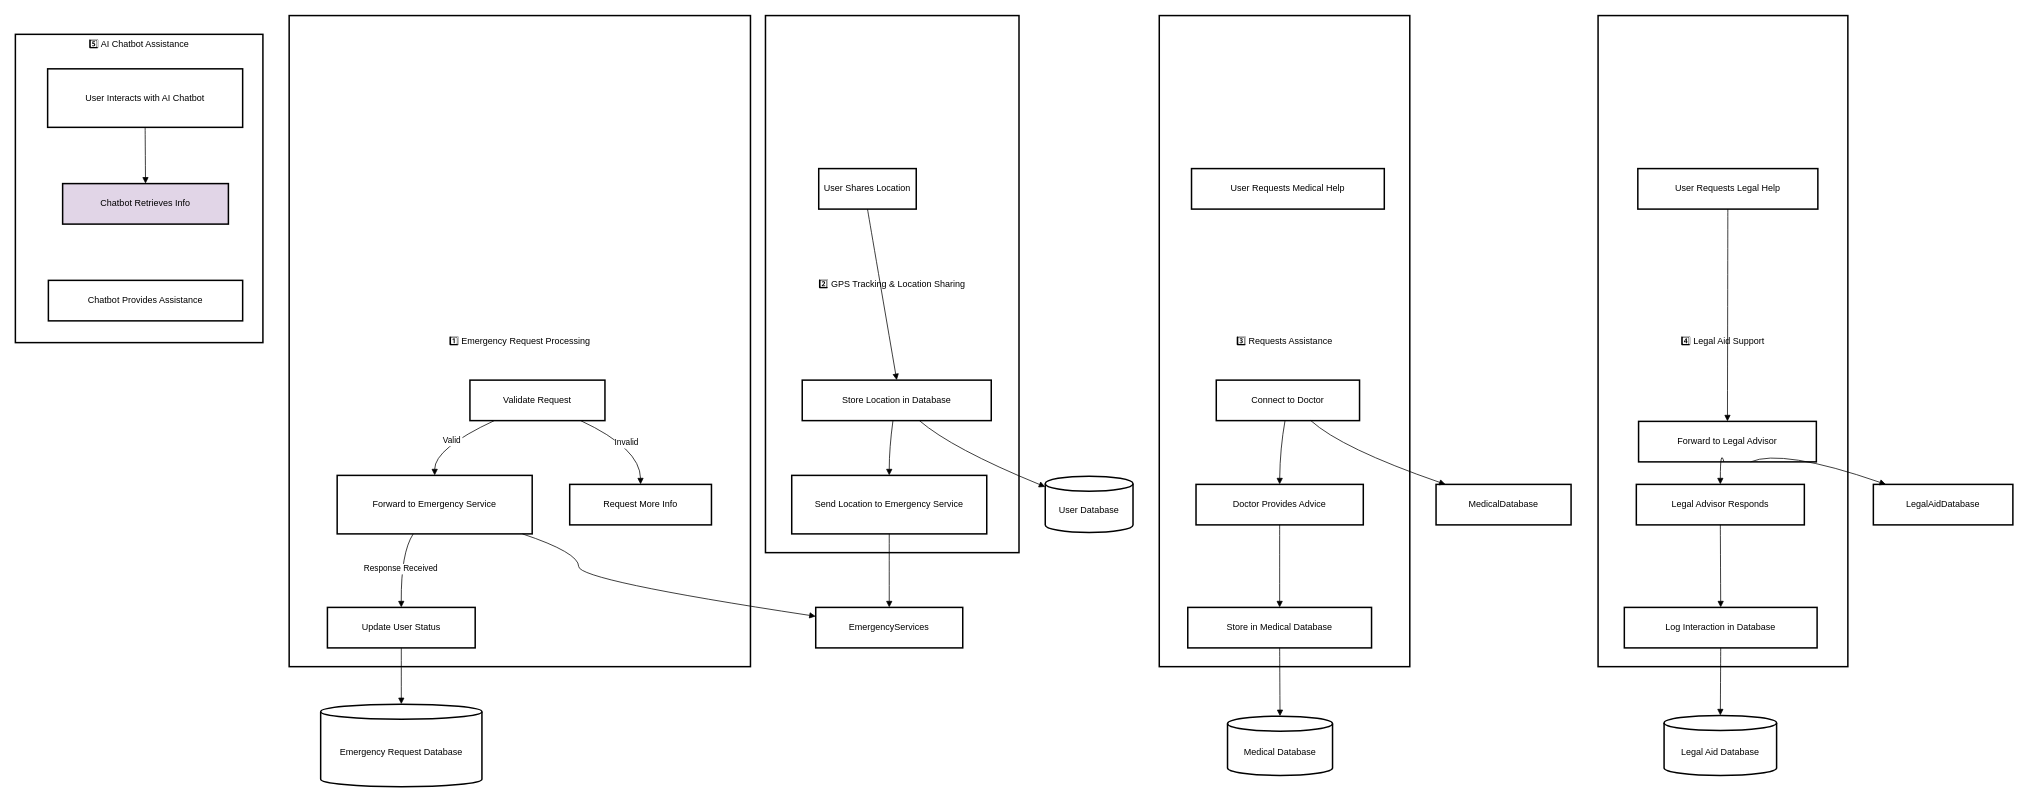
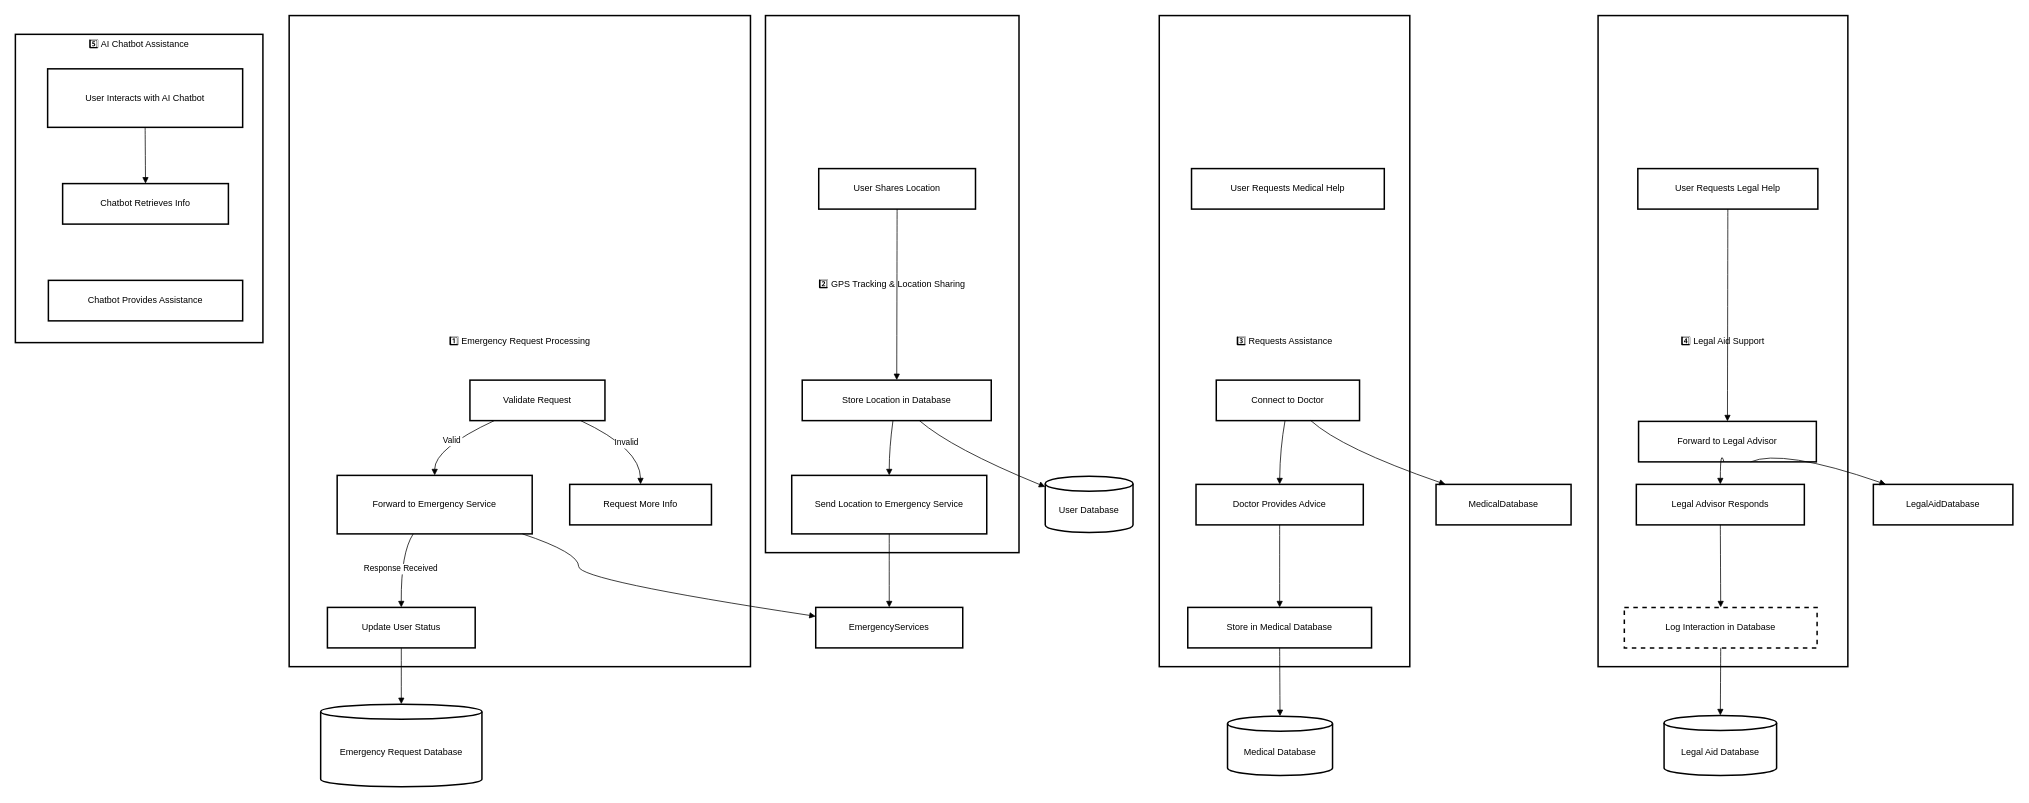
(867, 189) -> (897, 189)
(146, 204) -> (146, 204)
(1721, 627) -> (1721, 627)
